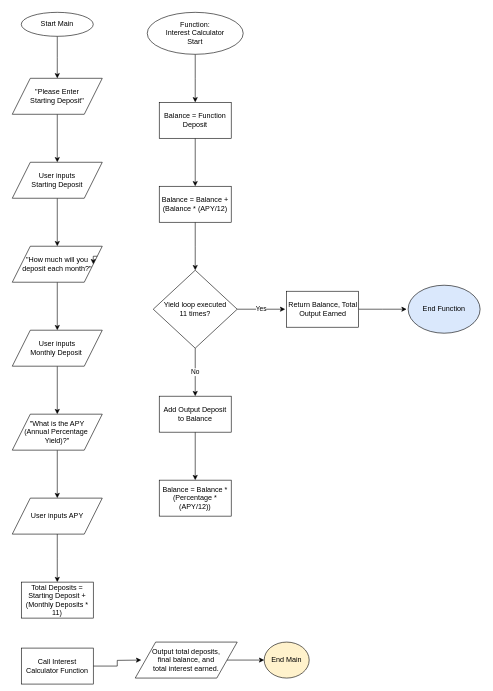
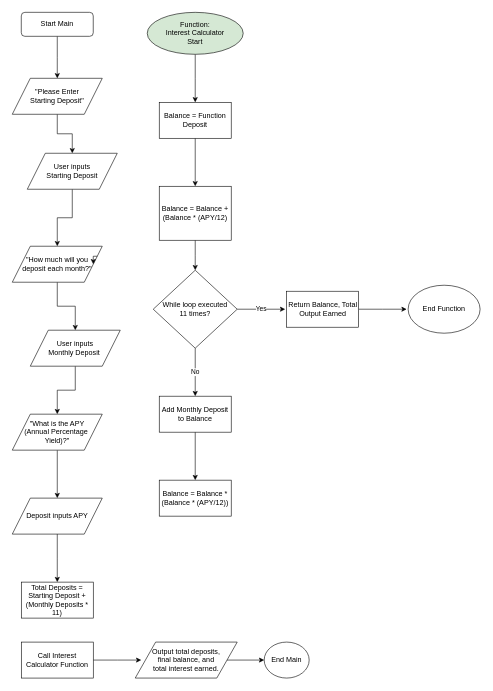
(57, 24) -> (57, 24)
(195, 33) -> (195, 33)
(57, 180) -> (72, 171)
(195, 204) -> (195, 213)
(195, 309) -> (195, 309)
(444, 309) -> (444, 309)
(57, 348) -> (75, 348)
(195, 414) -> (195, 414)
(195, 498) -> (195, 498)
(57, 516) -> (57, 516)
(287, 660) -> (287, 660)
(57, 666) -> (57, 660)
